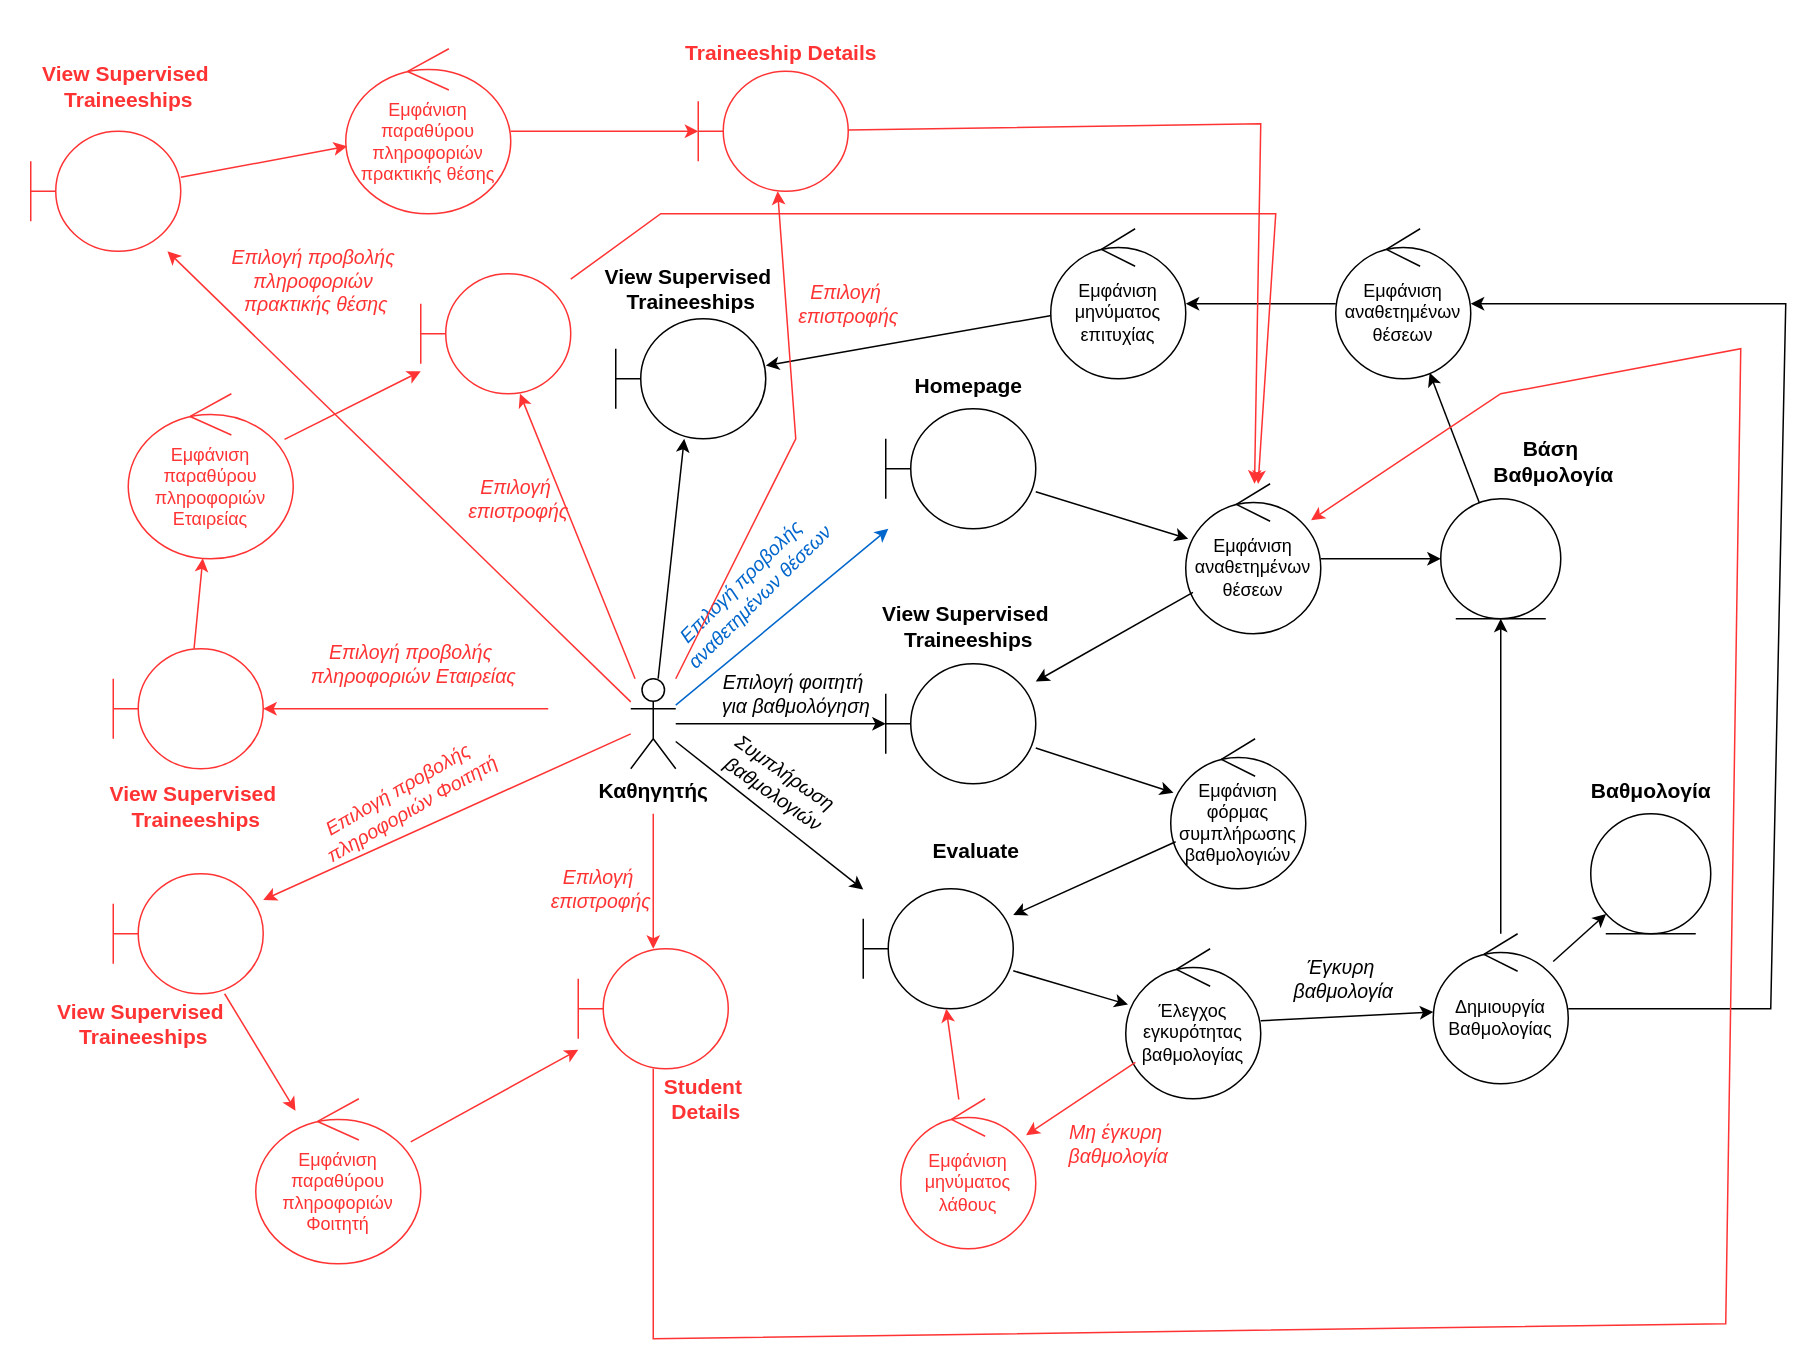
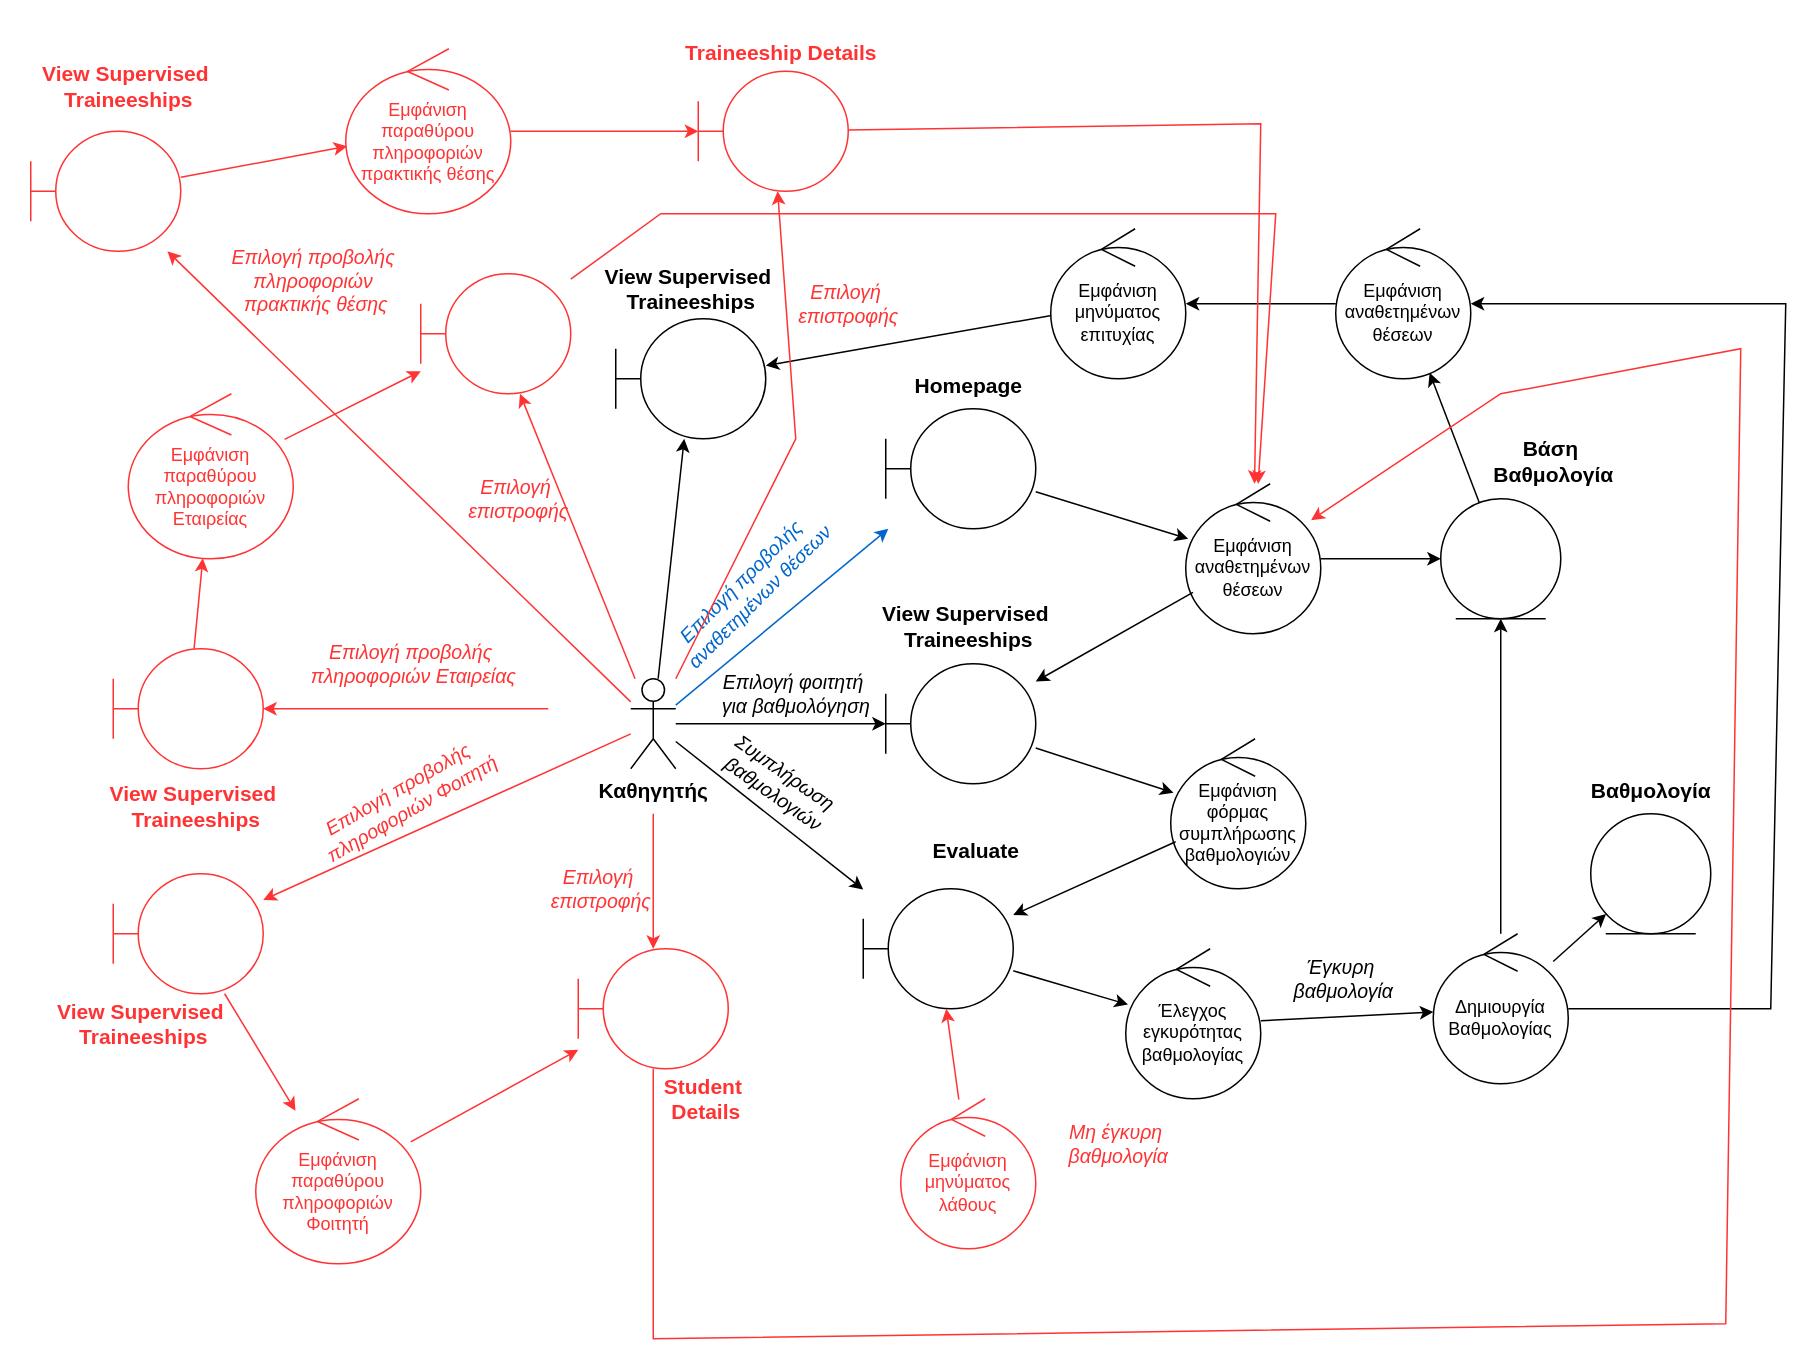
(1085, 1096) -> none
